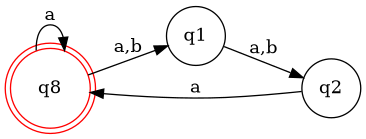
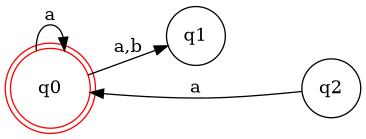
(257, 60) -> none
(50, 88) -> (50, 88)
